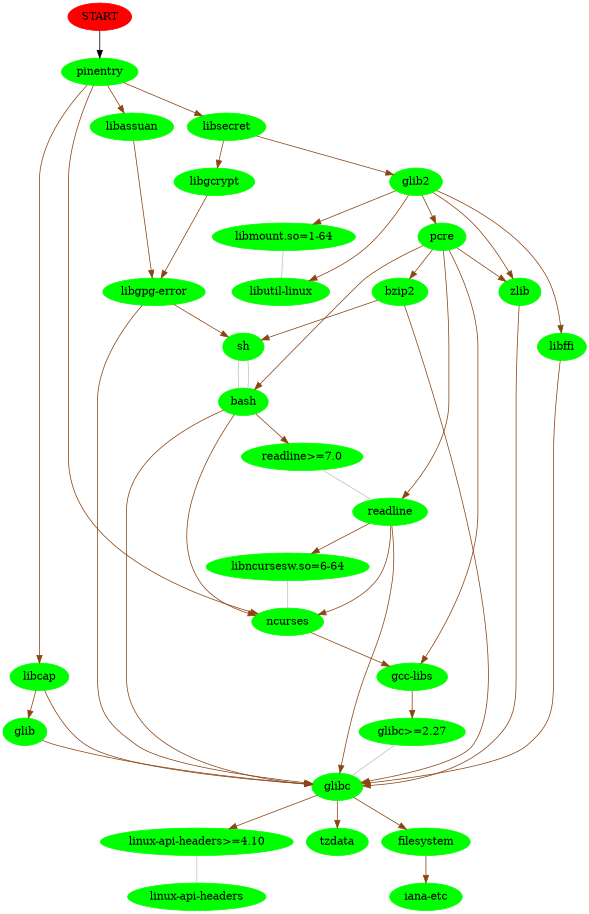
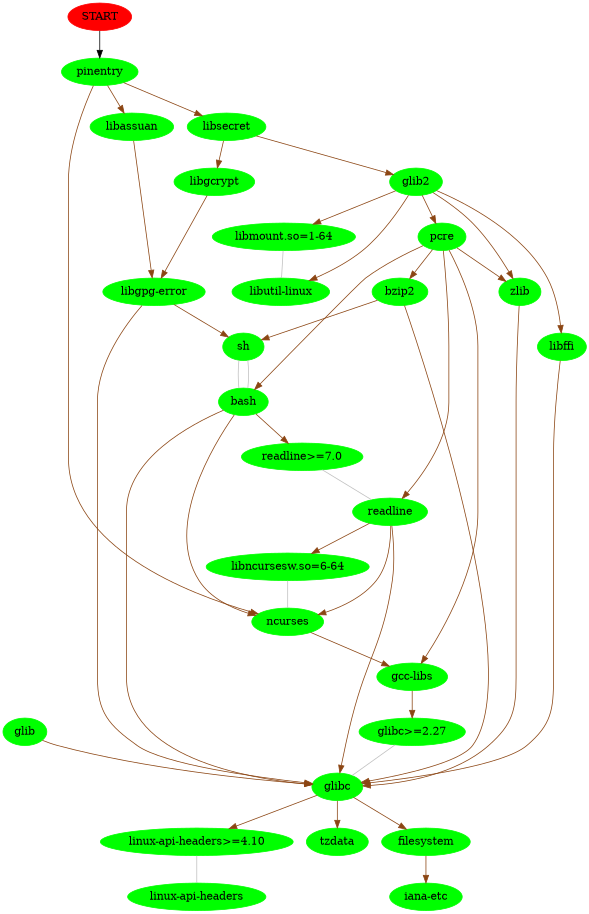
(39, 677) -> none
